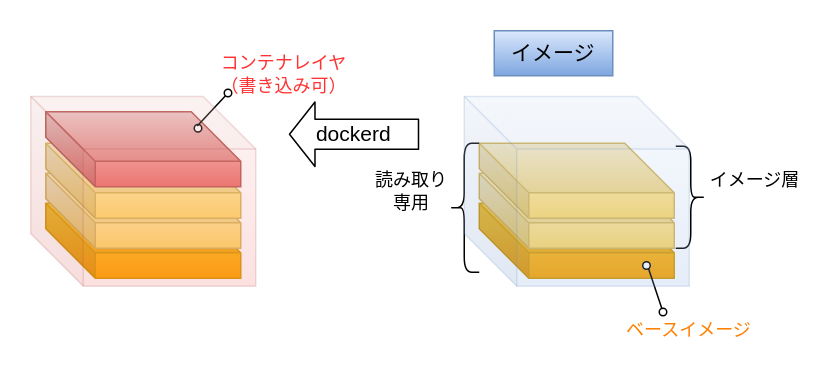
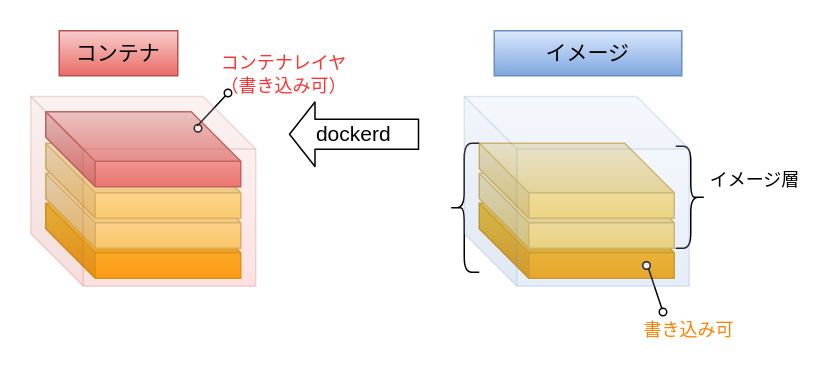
none -> (119, 53)
(554, 53) -> (588, 53)
(412, 191) -> none
(689, 331) -> (689, 331)
